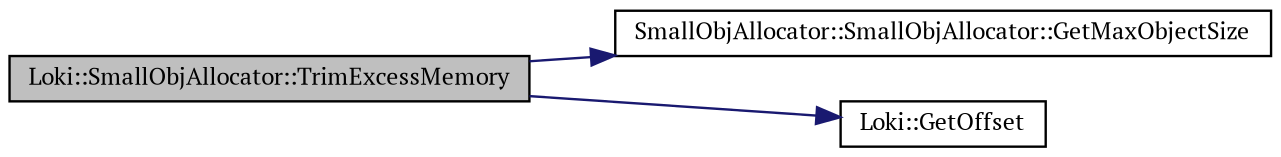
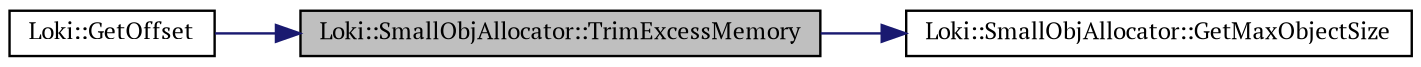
(943, 33) -> (1159, 33)
(673, 106) -> (245, 33)
